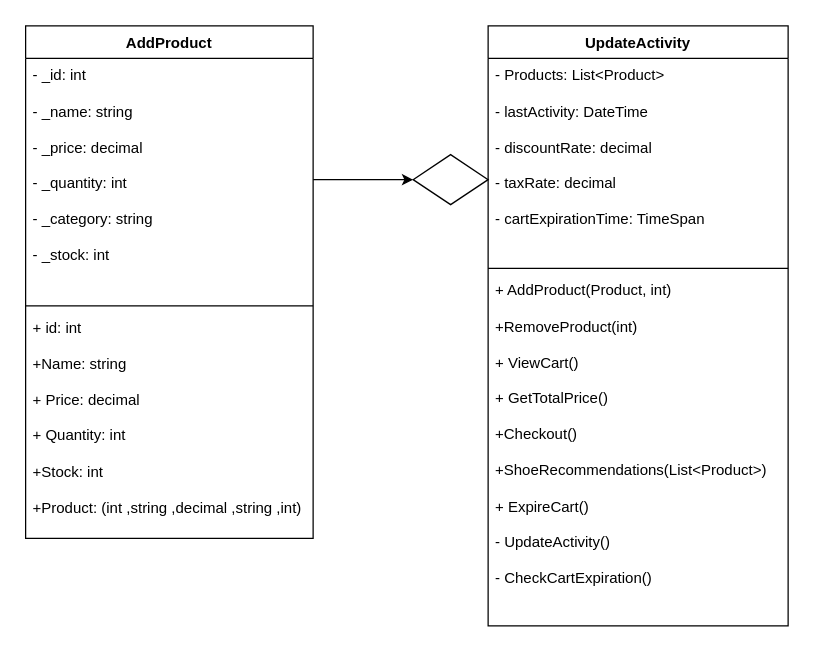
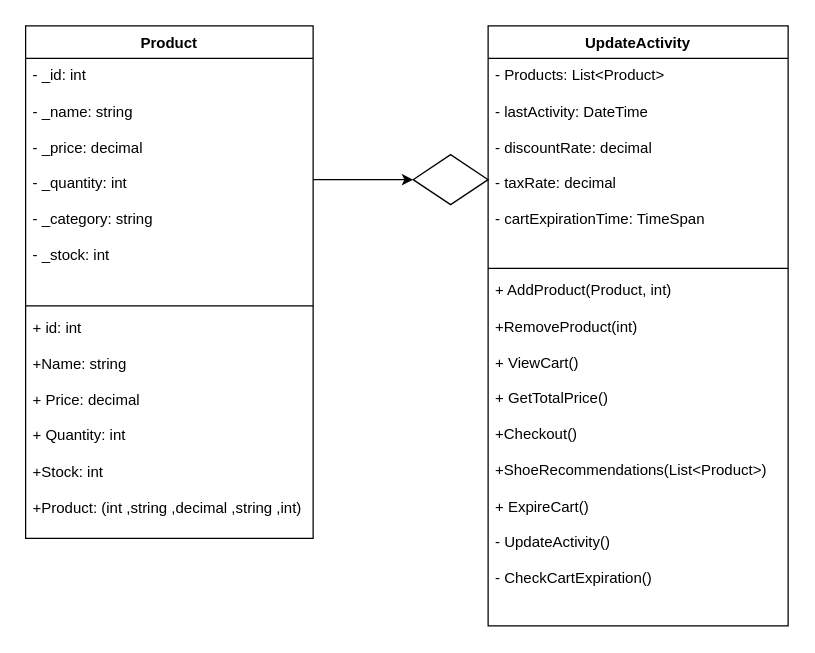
(169, 43) -> (169, 43)
